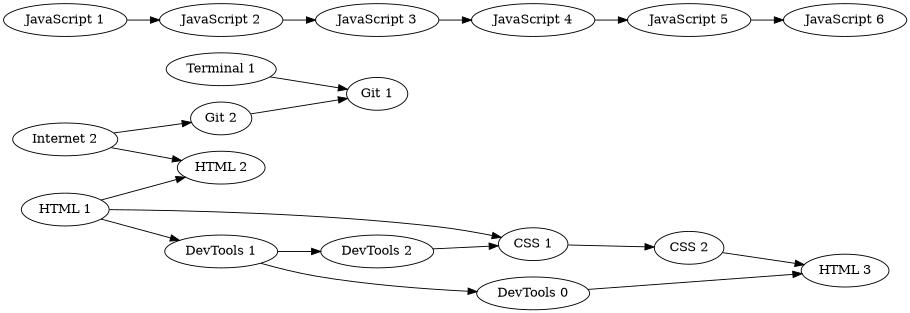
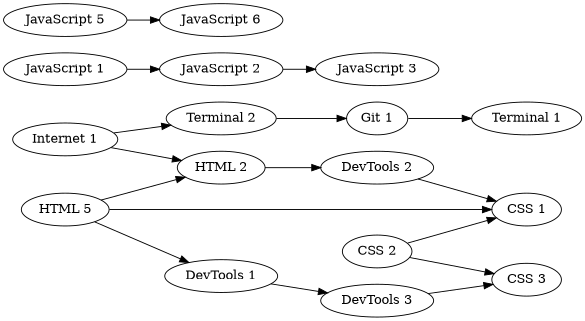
(533, 20) -> none
(304, 82) -> (435, 118)
(221, 118) -> (221, 118)
(65, 139) -> (65, 139)
(65, 210) -> (65, 210)
(607, 246) -> (448, 232)
(295, 251) -> (288, 168)
(845, 271) -> (527, 280)
(533, 293) -> (377, 301)
